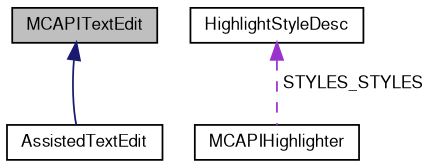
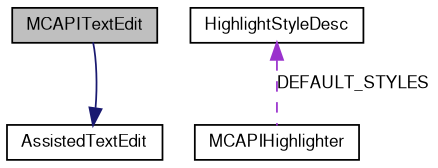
(354, 84) -> (354, 84)
(73, 93) -> (96, 75)
